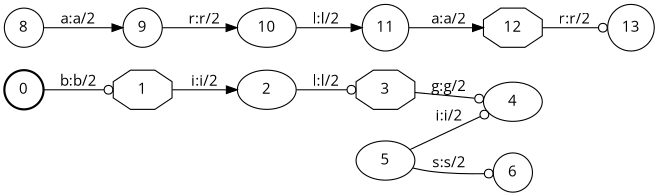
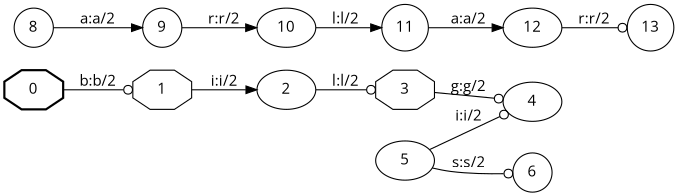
(513, 28) -> (532, 28)
(24, 90) -> (34, 90)
